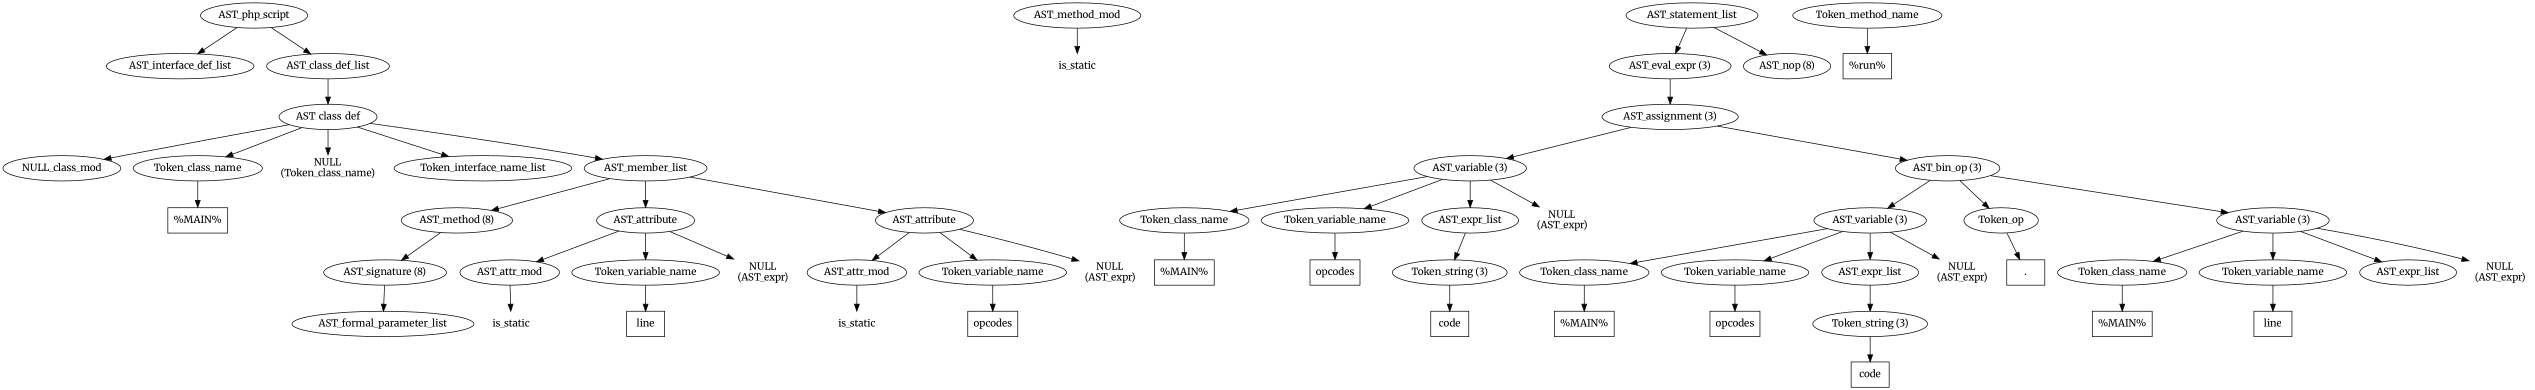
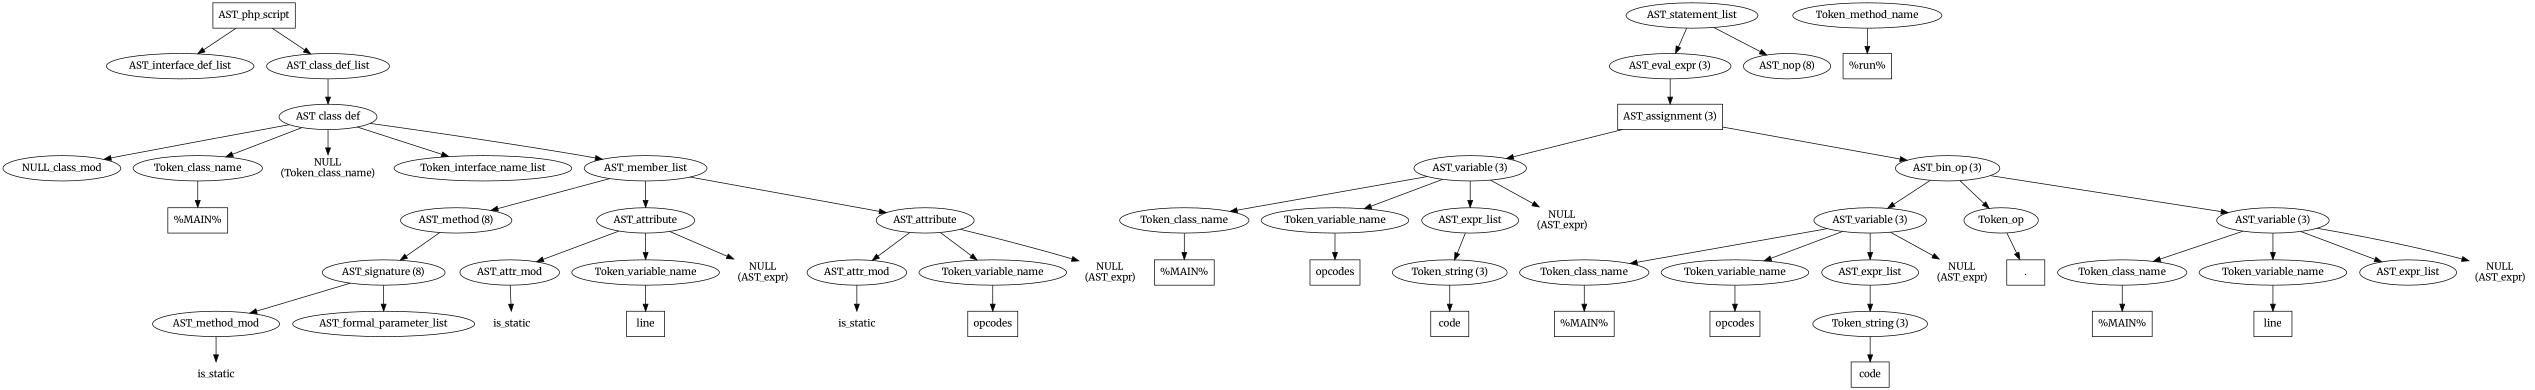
(254, 15) -> (254, 15)
(1670, 117) -> (1670, 117)
none -> (303, 297)
